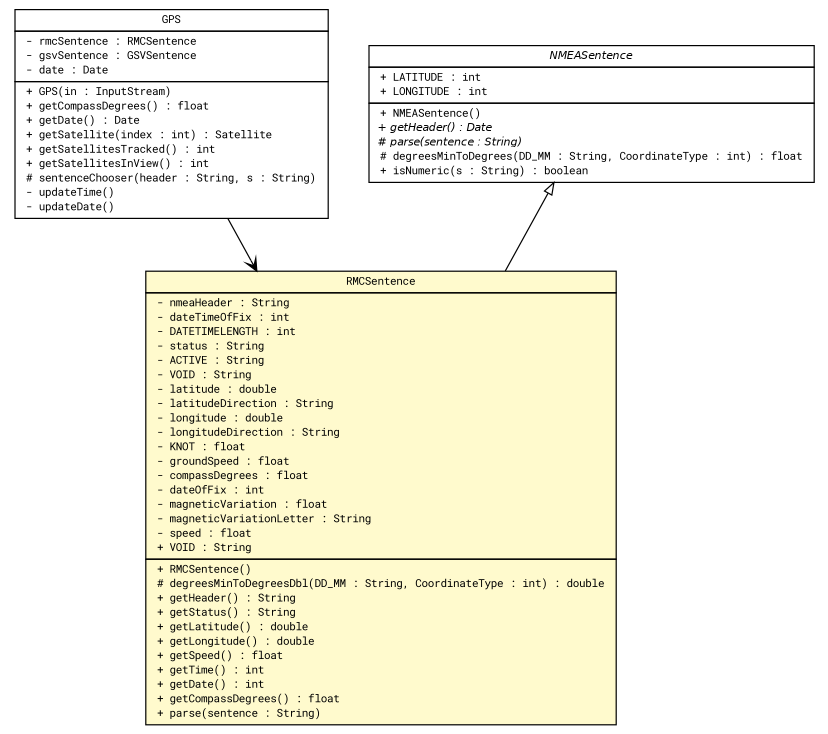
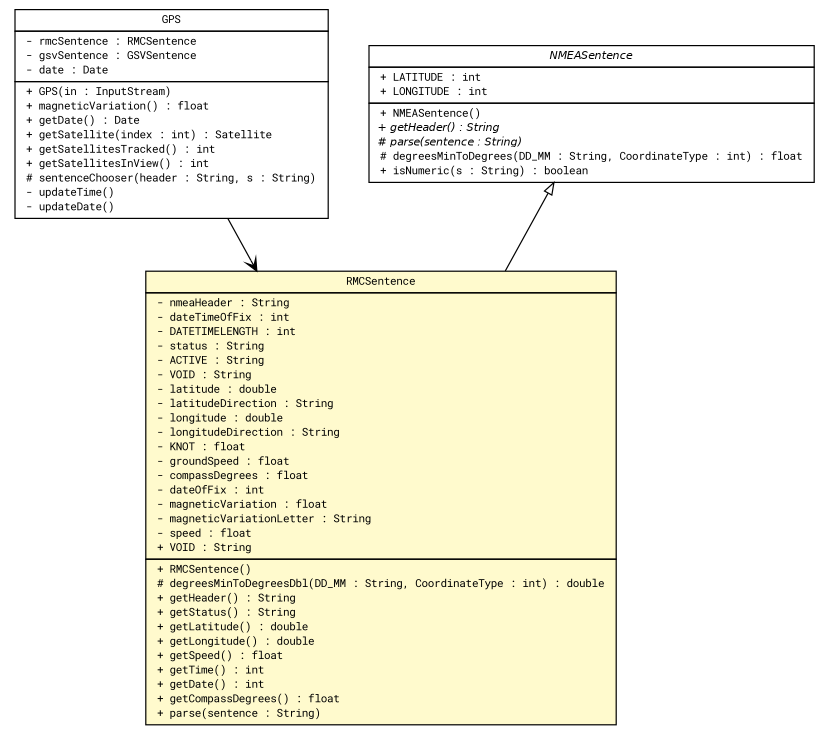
(118, 106) -> (118, 106)
(435, 128) -> (439, 128)
